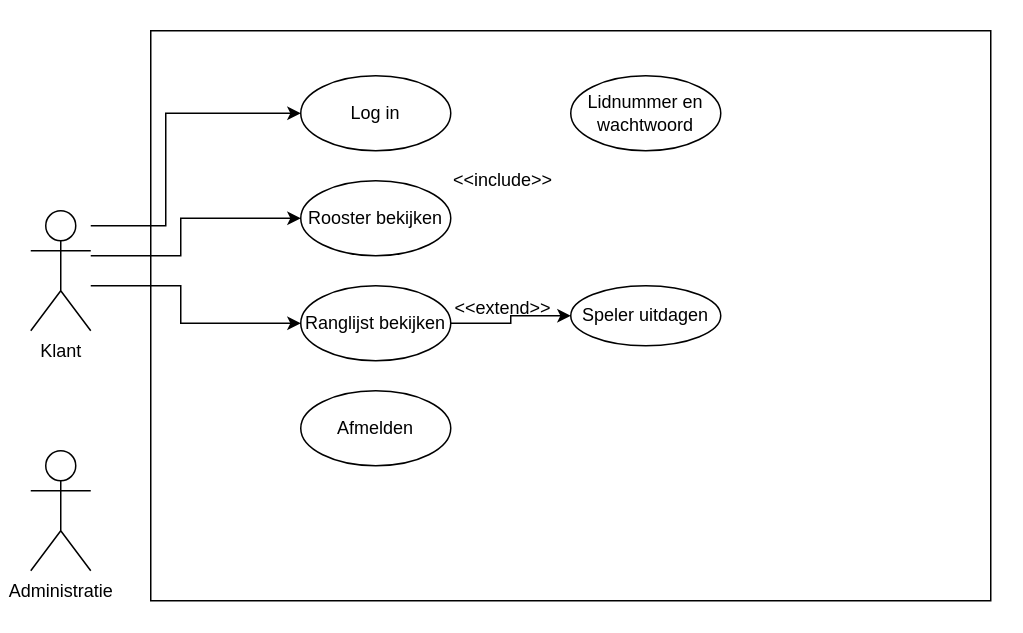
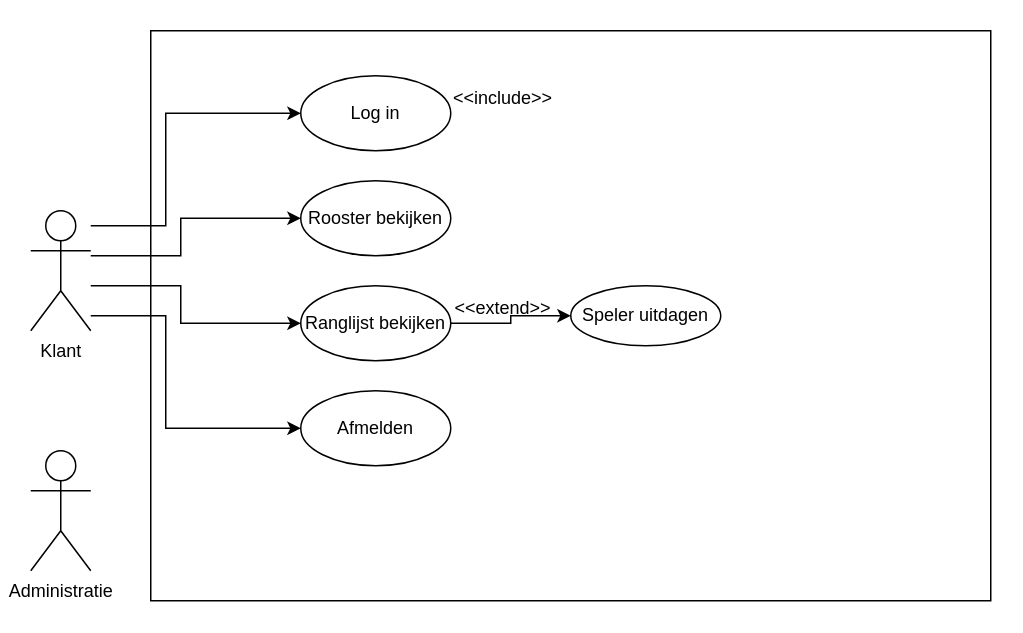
(646, 113) -> none
(503, 181) -> (503, 98)
none -> (166, 397)
